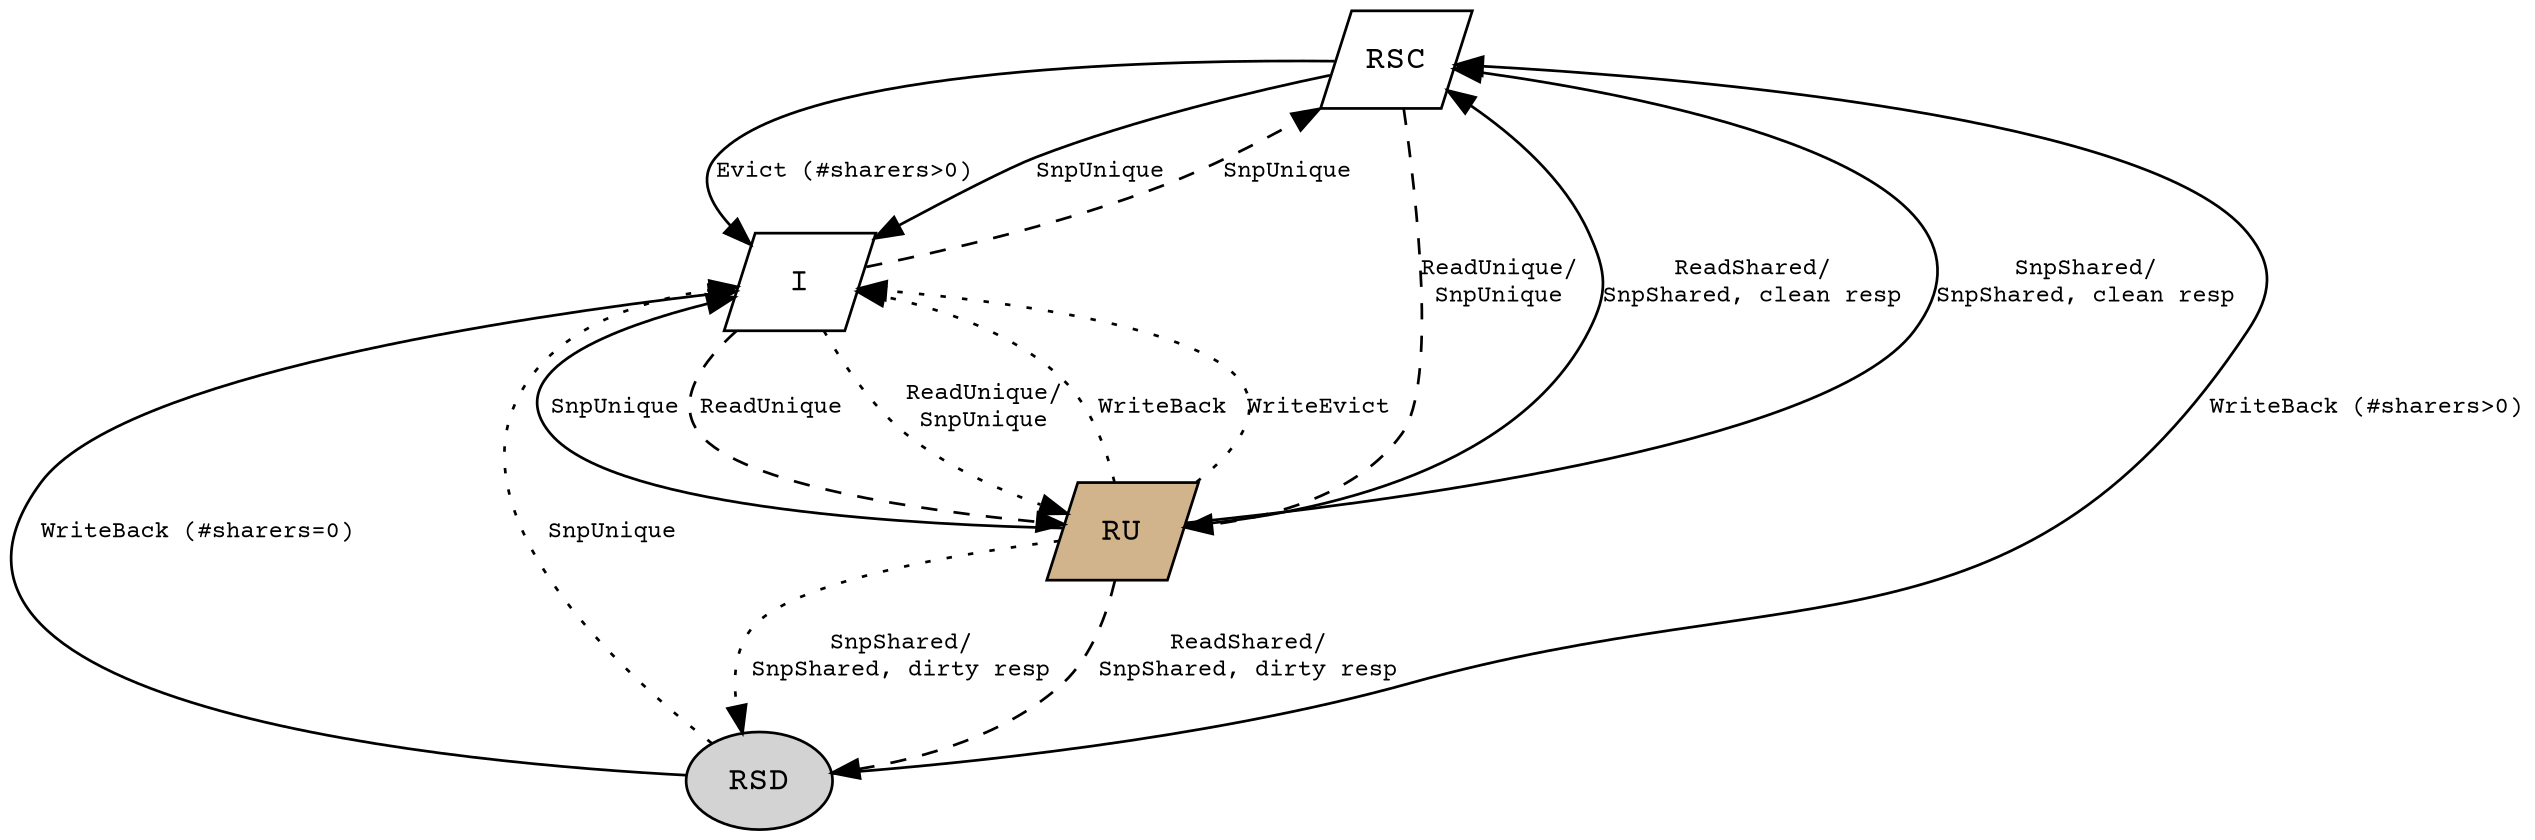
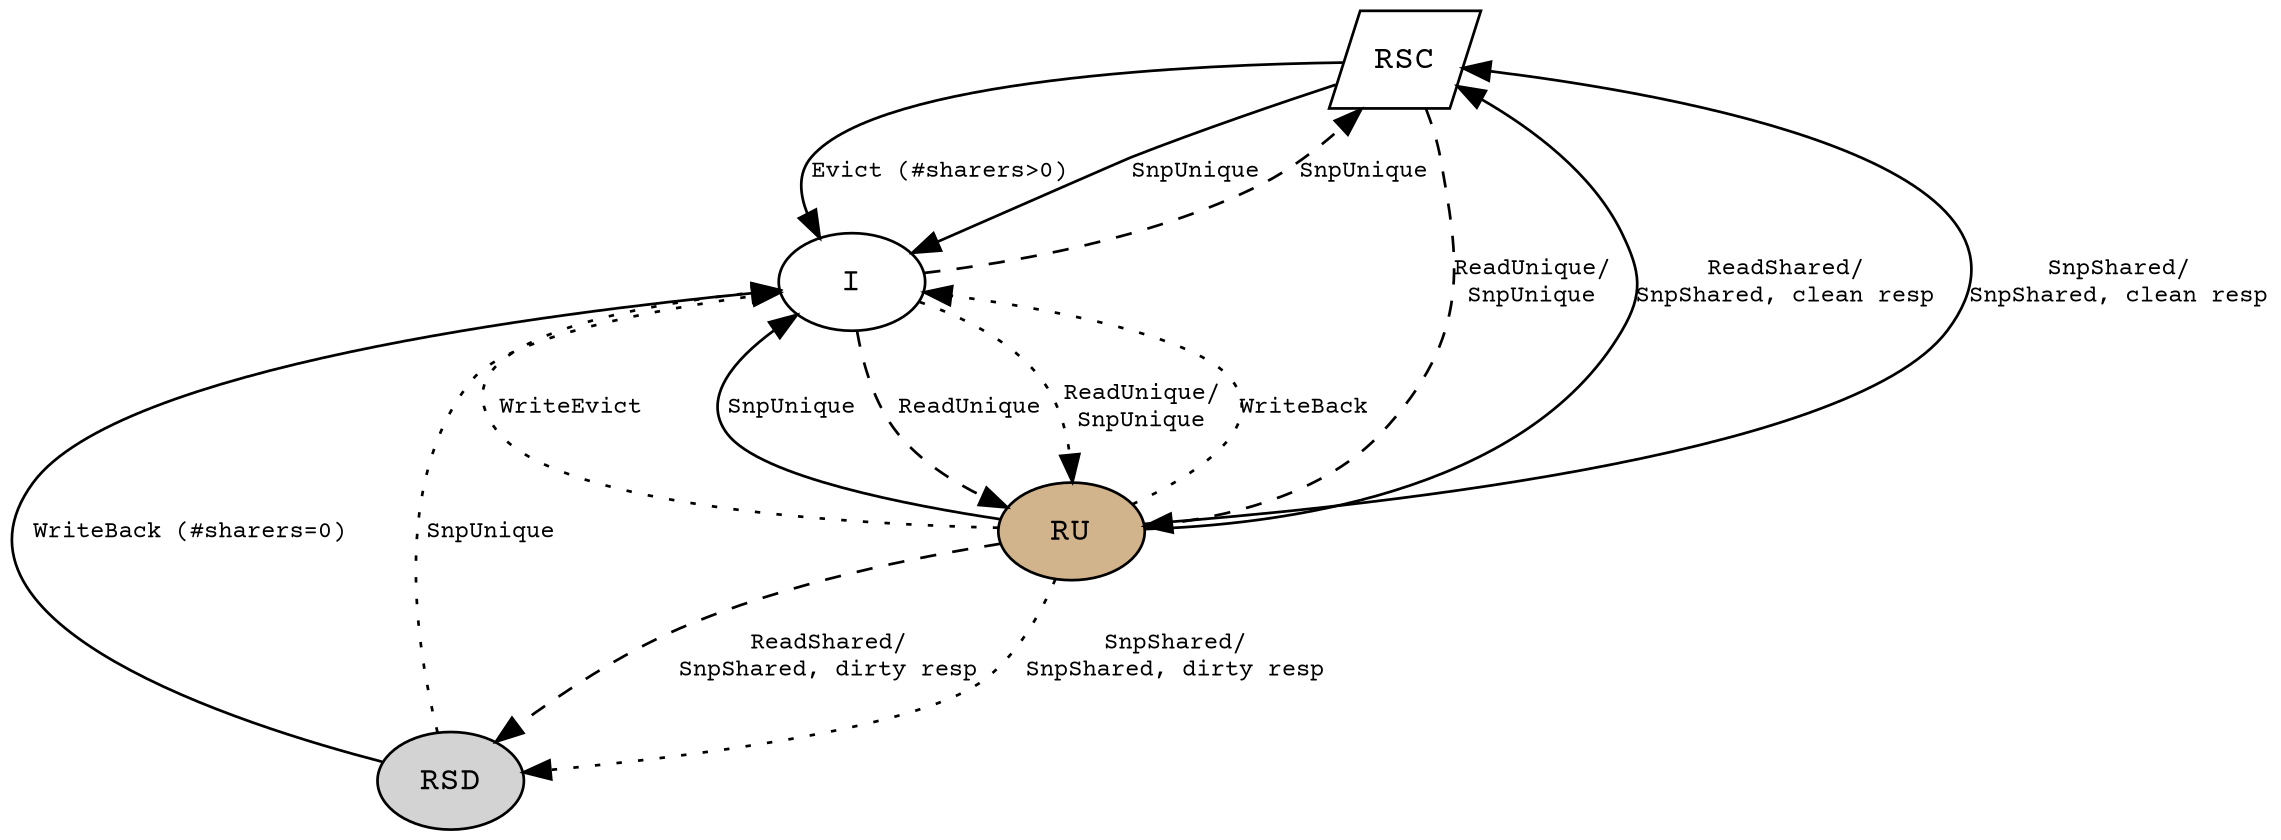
(800, 282) -> (852, 282)
(1123, 531) -> (1072, 531)
(2020, 543) -> none
